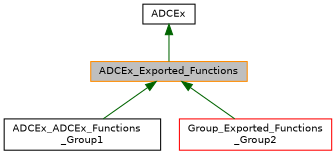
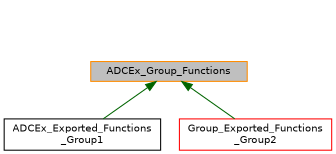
(169, 14) -> none
(169, 71) -> (169, 71)
(82, 135) -> (82, 135)
